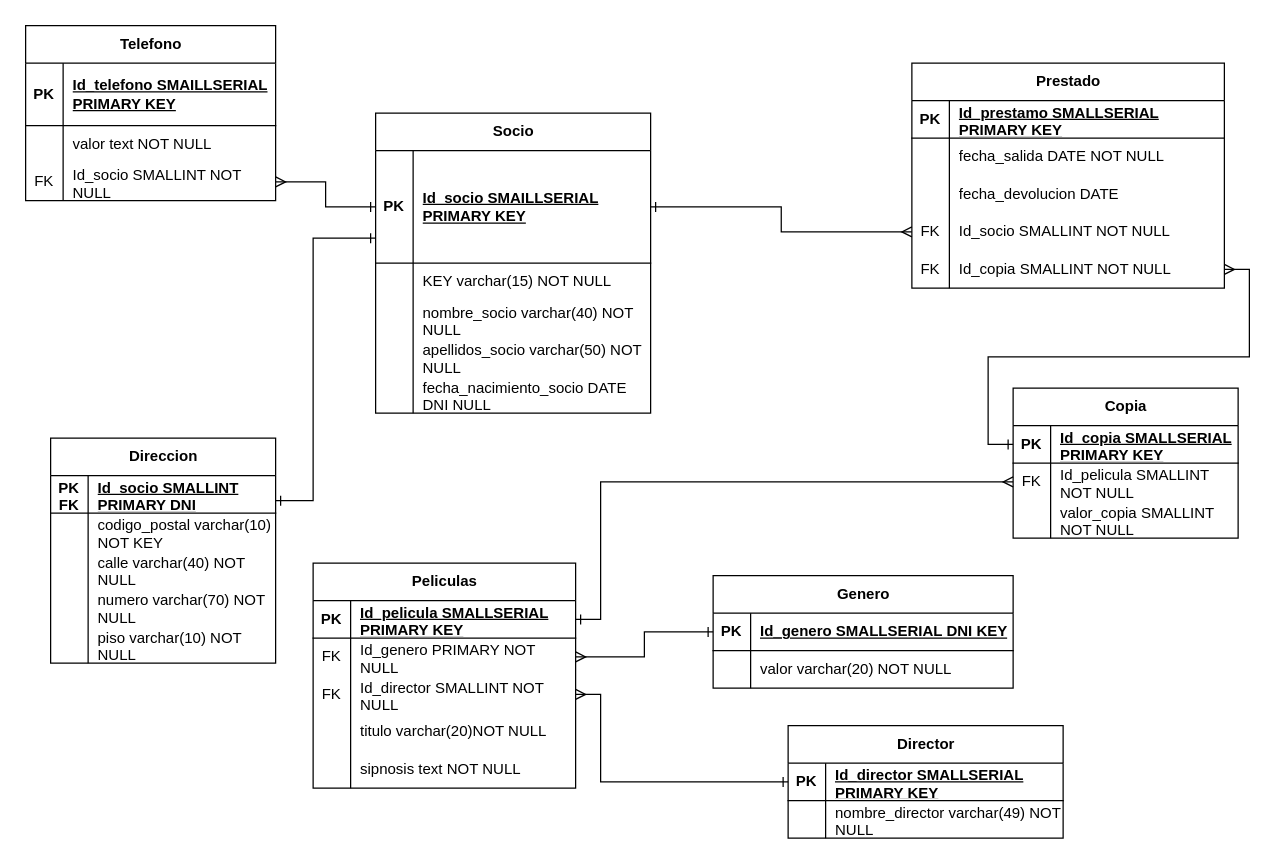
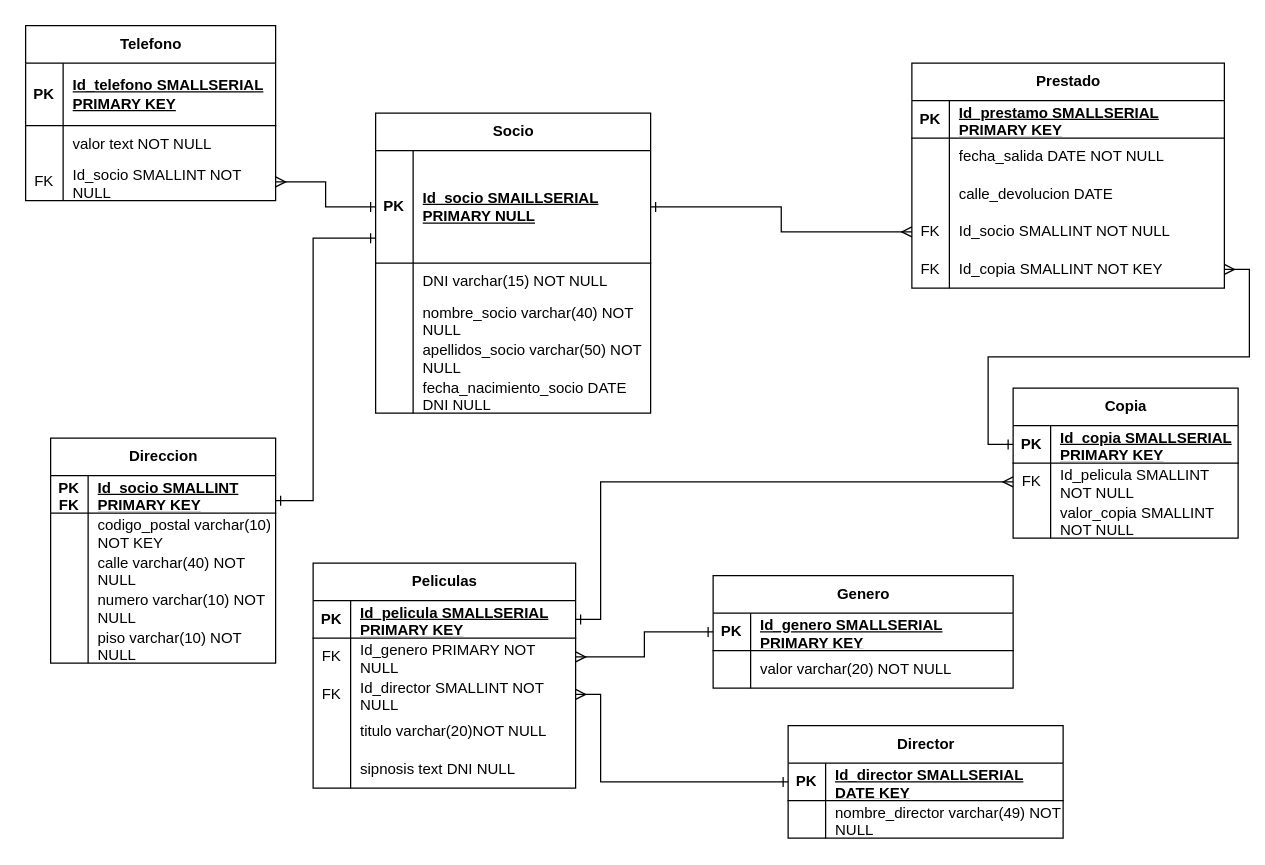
(174, 94) -> (174, 94)
(1042, 194) -> (1038, 194)
(537, 207) -> (537, 207)
(1061, 269) -> (1057, 269)
(518, 282) -> (518, 282)
(187, 494) -> (187, 494)
(187, 607) -> (187, 607)
(877, 632) -> (887, 632)
(443, 769) -> (443, 769)
(949, 782) -> (949, 782)
